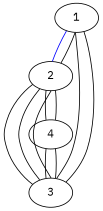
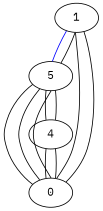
(51, 76) -> (51, 76)
(51, 193) -> (51, 193)
